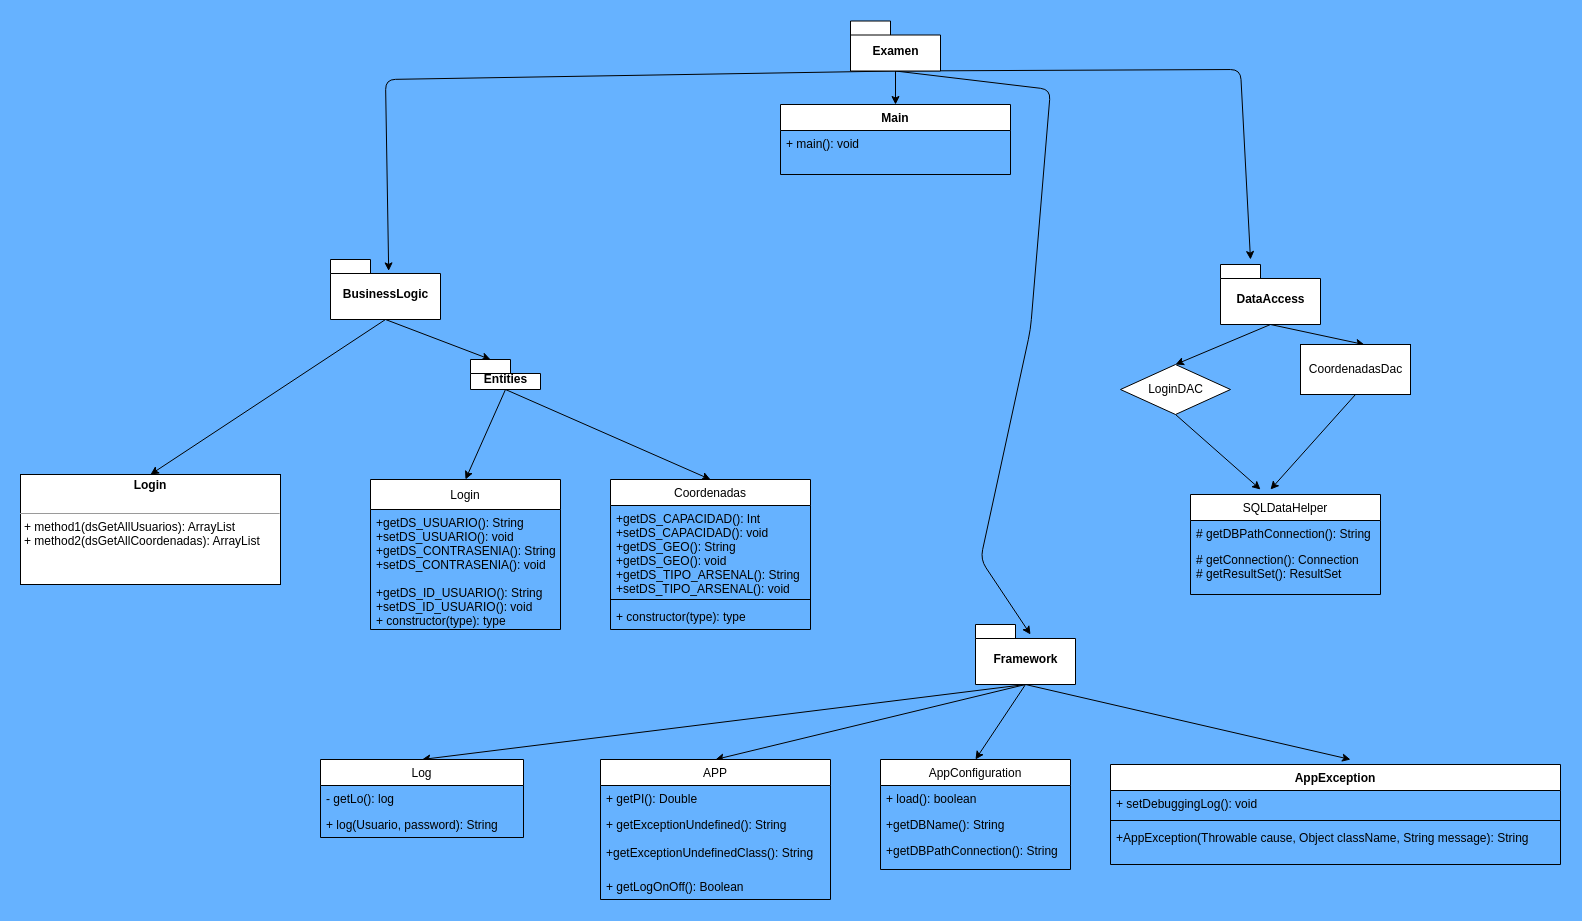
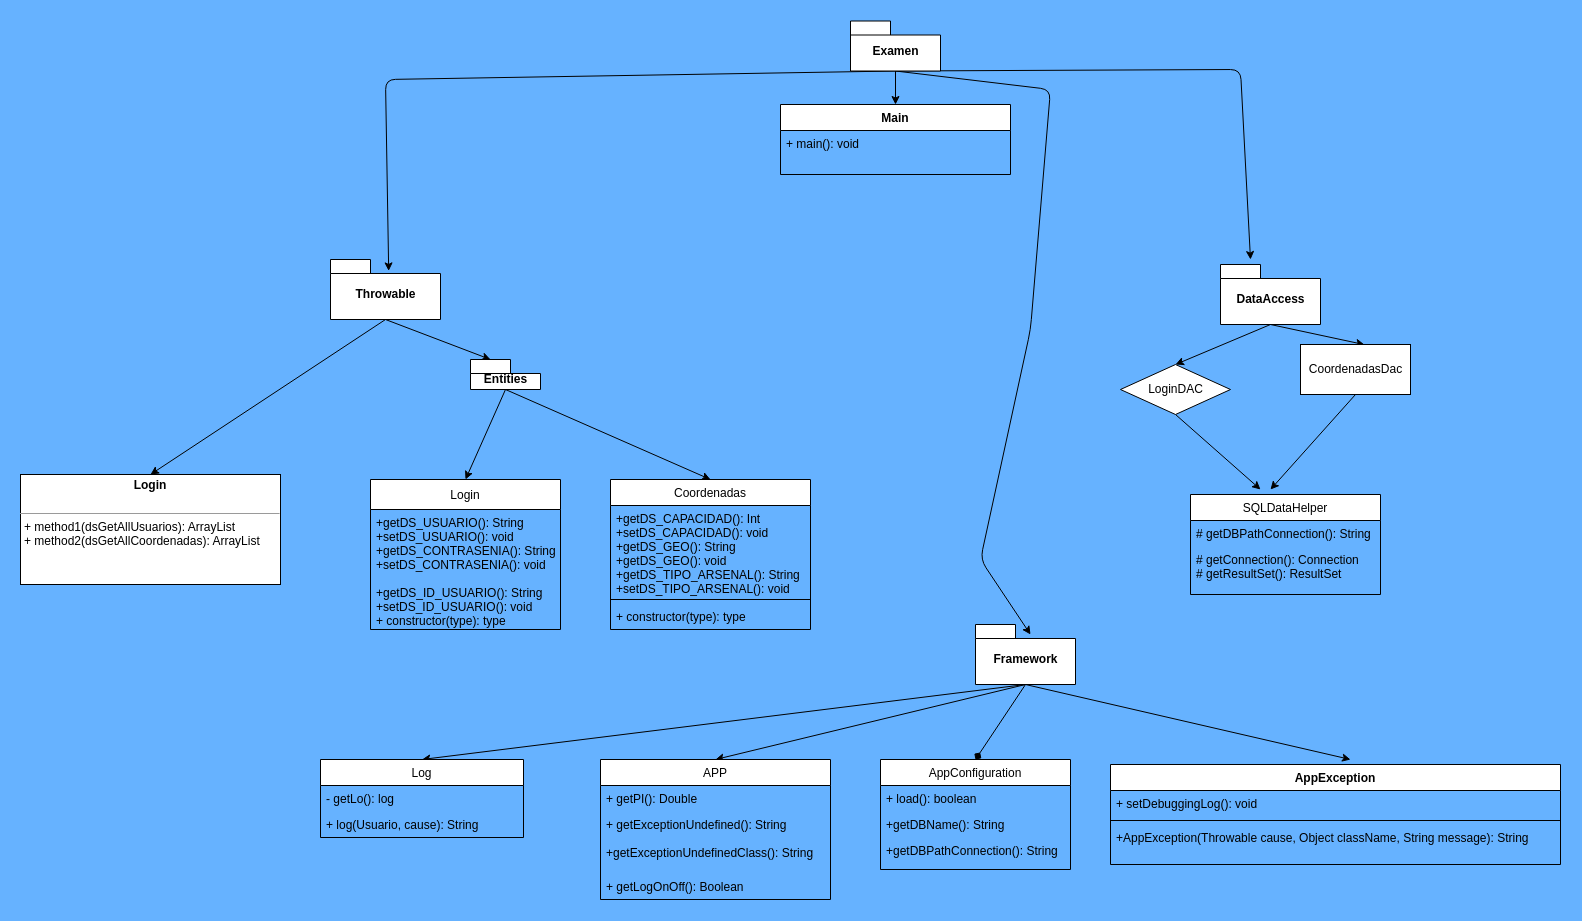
(386, 295) -> (386, 295)
(980, 753) -> (980, 752)
(421, 825) -> (411, 825)
